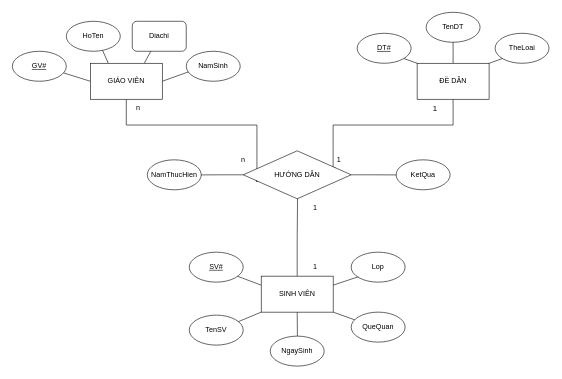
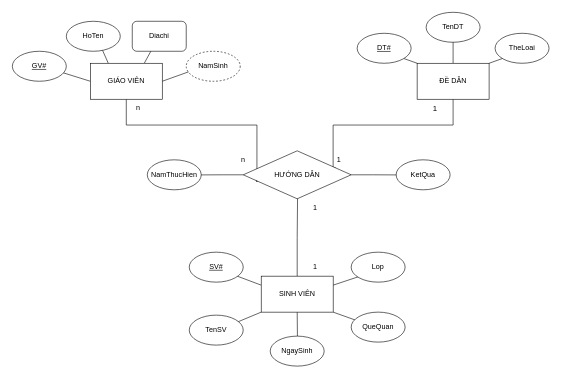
(213, 66) -> (213, 66)
